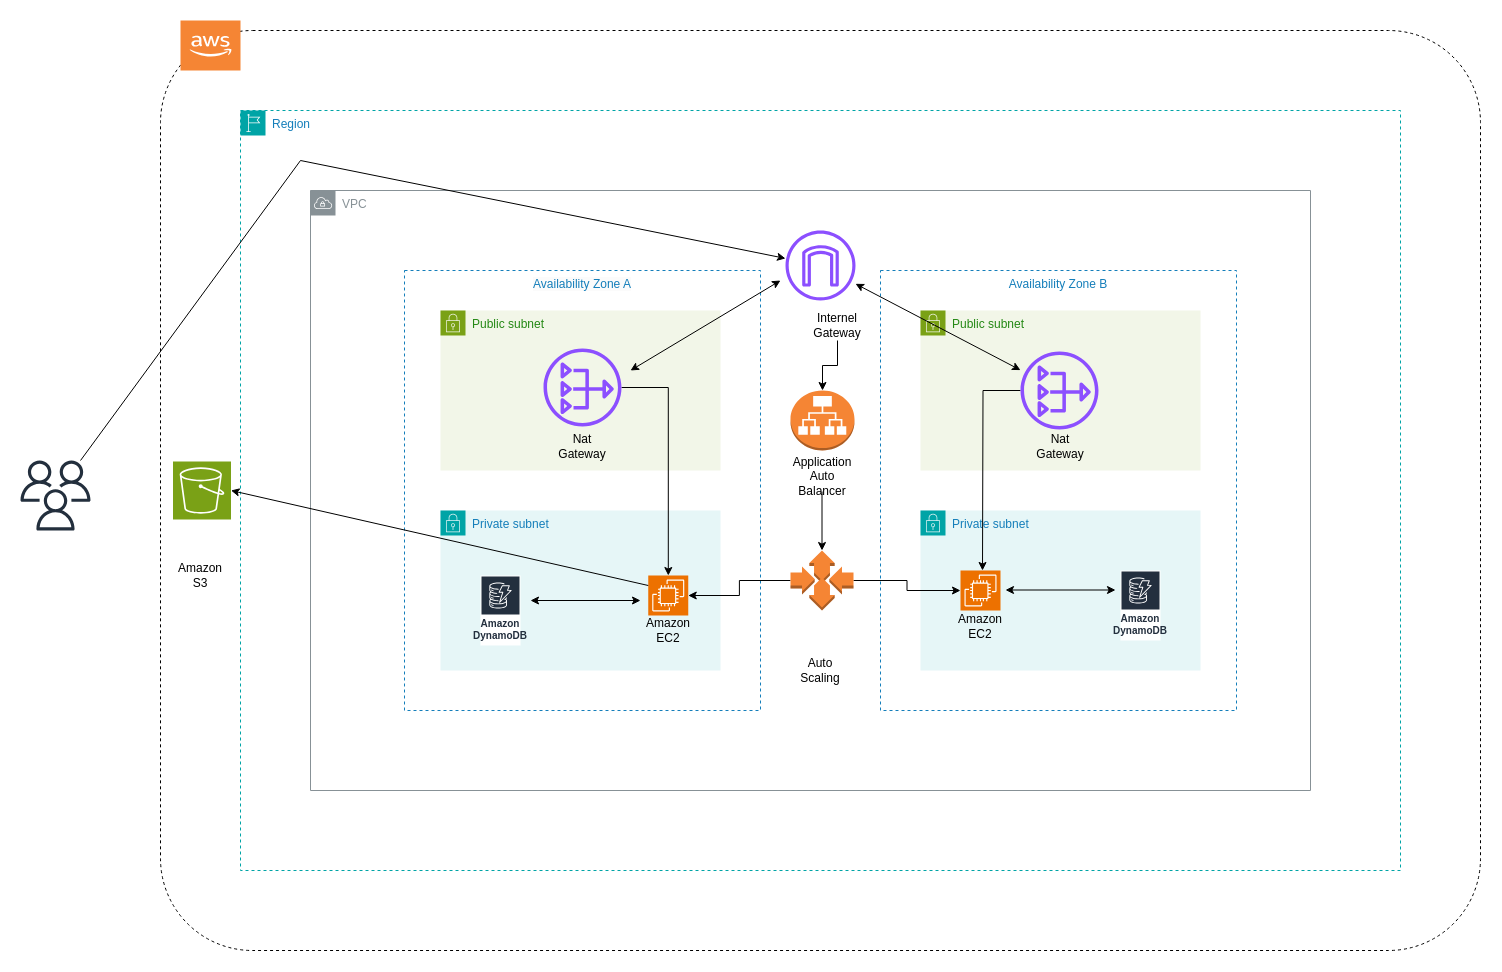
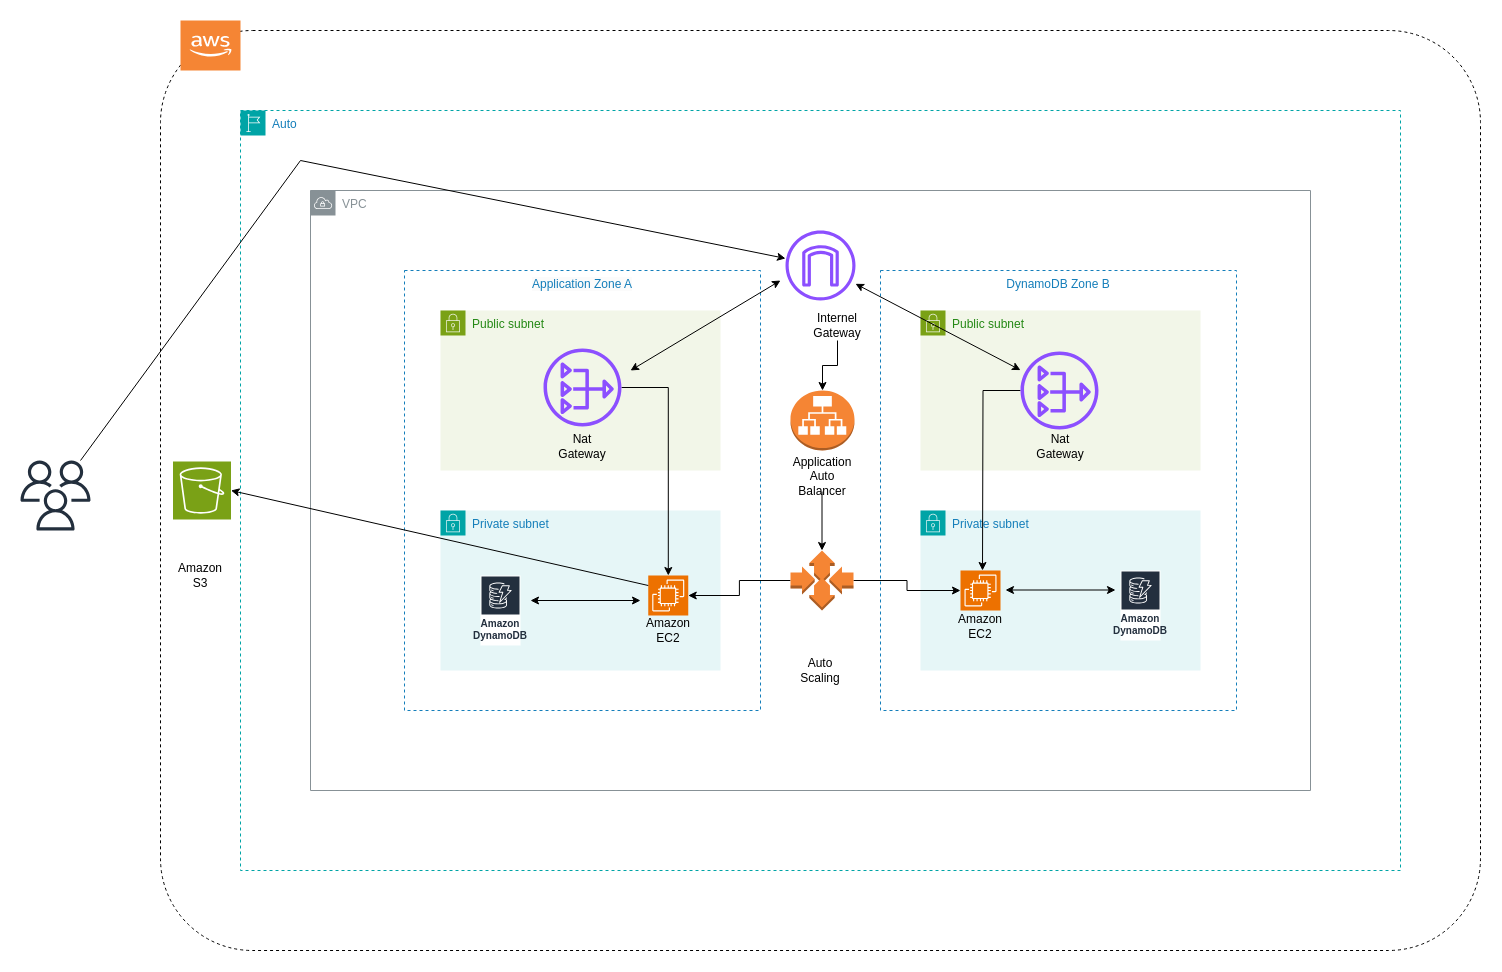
(291, 125) -> (286, 125)
(583, 285) -> (583, 285)
(1059, 285) -> (1059, 285)
